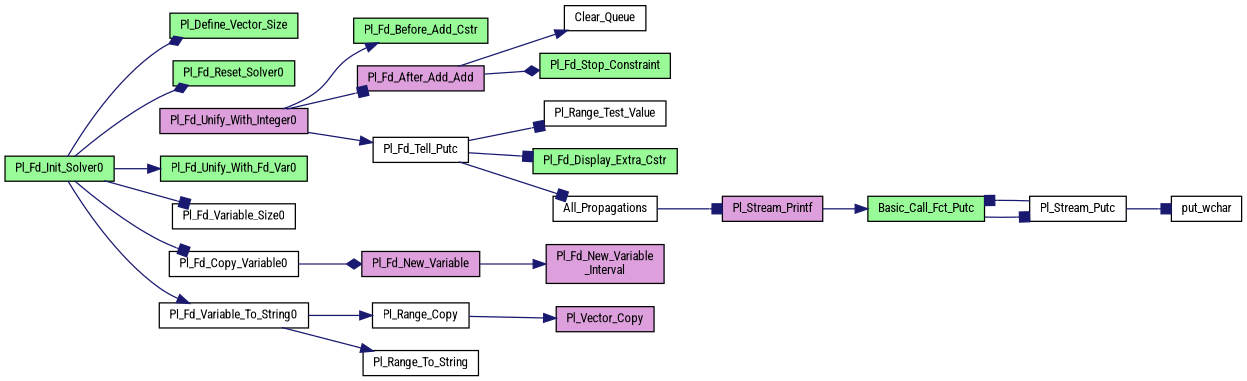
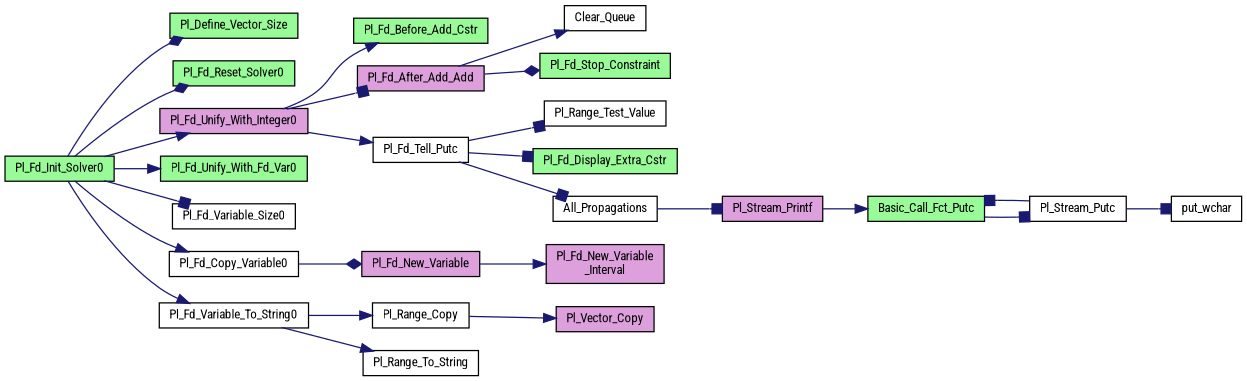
none -> (141, 147)
(123, 218) -> (123, 218)
